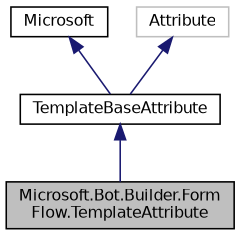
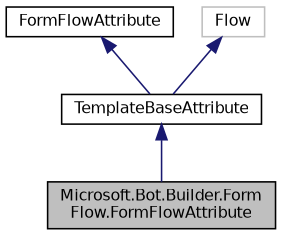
(59, 22) -> (90, 22)
(183, 22) -> (233, 22)
(120, 205) -> (162, 205)
